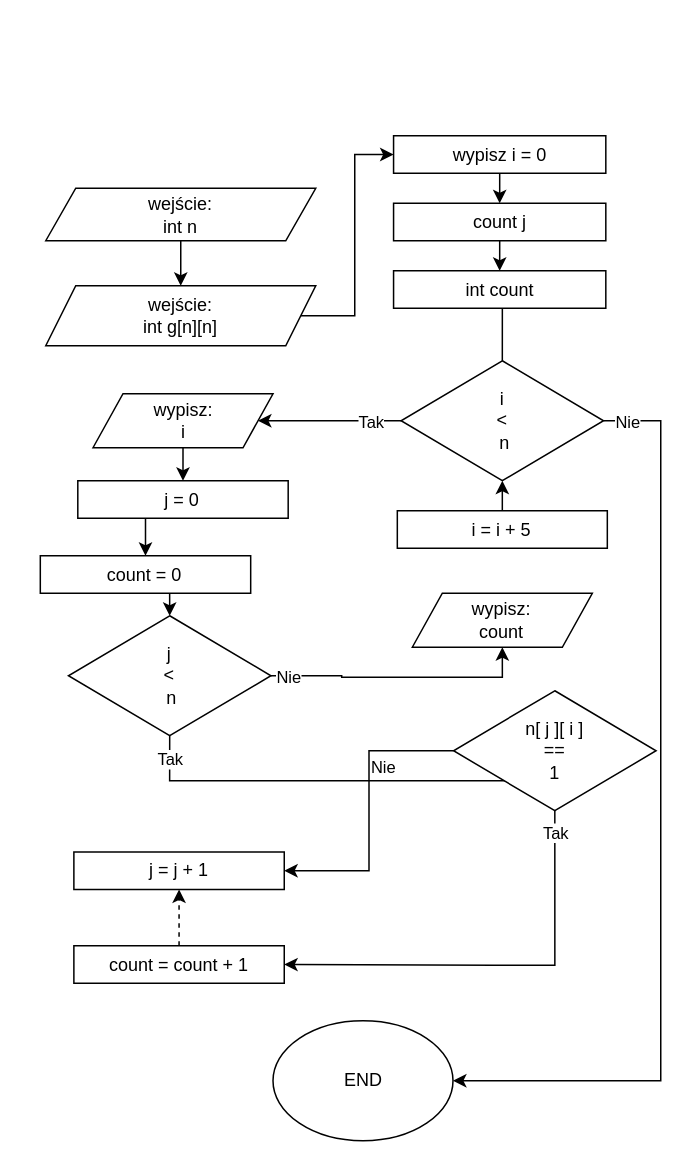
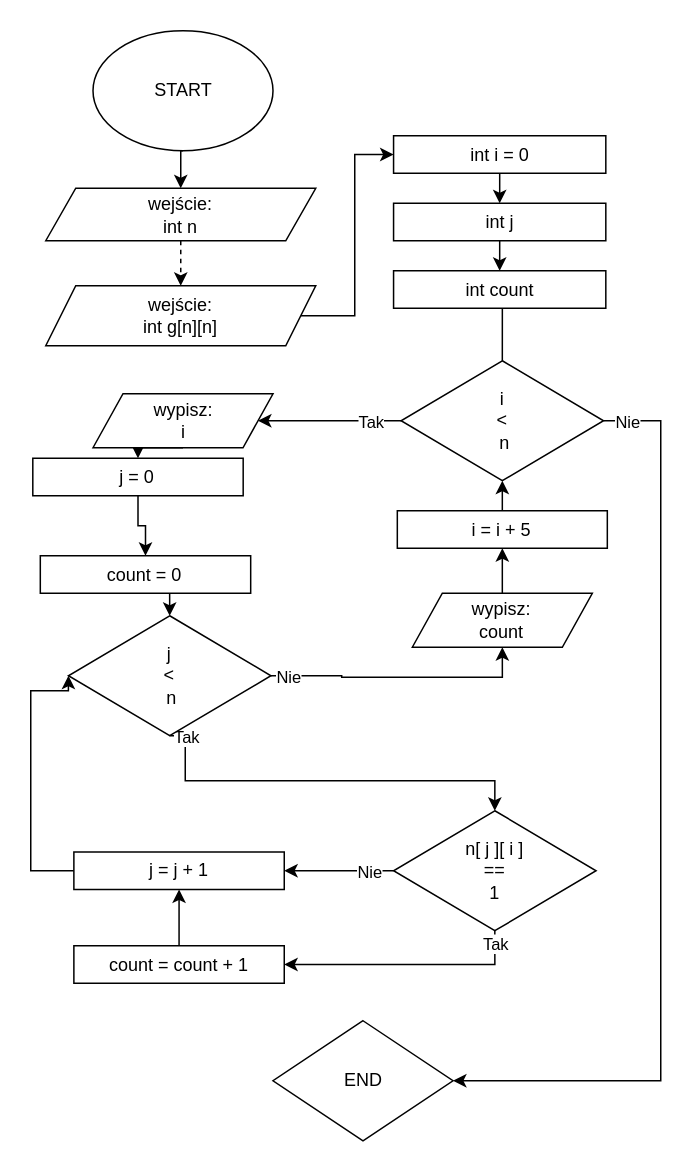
none -> (183, 91)
(500, 155) -> (500, 155)
none -> (181, 163)
(500, 223) -> (500, 223)
(181, 259) -> (181, 259)
(183, 500) -> (138, 477)
none -> (502, 576)
(555, 751) -> (495, 871)
none -> (31, 782)
(179, 920) -> (179, 920)
(363, 1081) -> (363, 1081)
